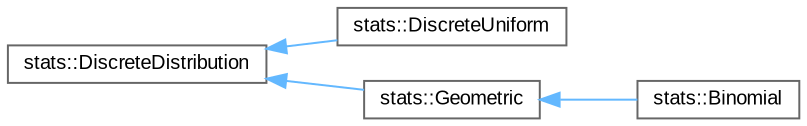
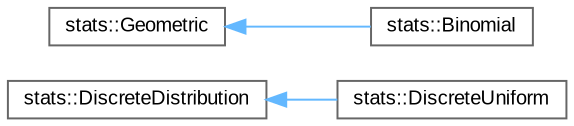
(325, 85) -> none
